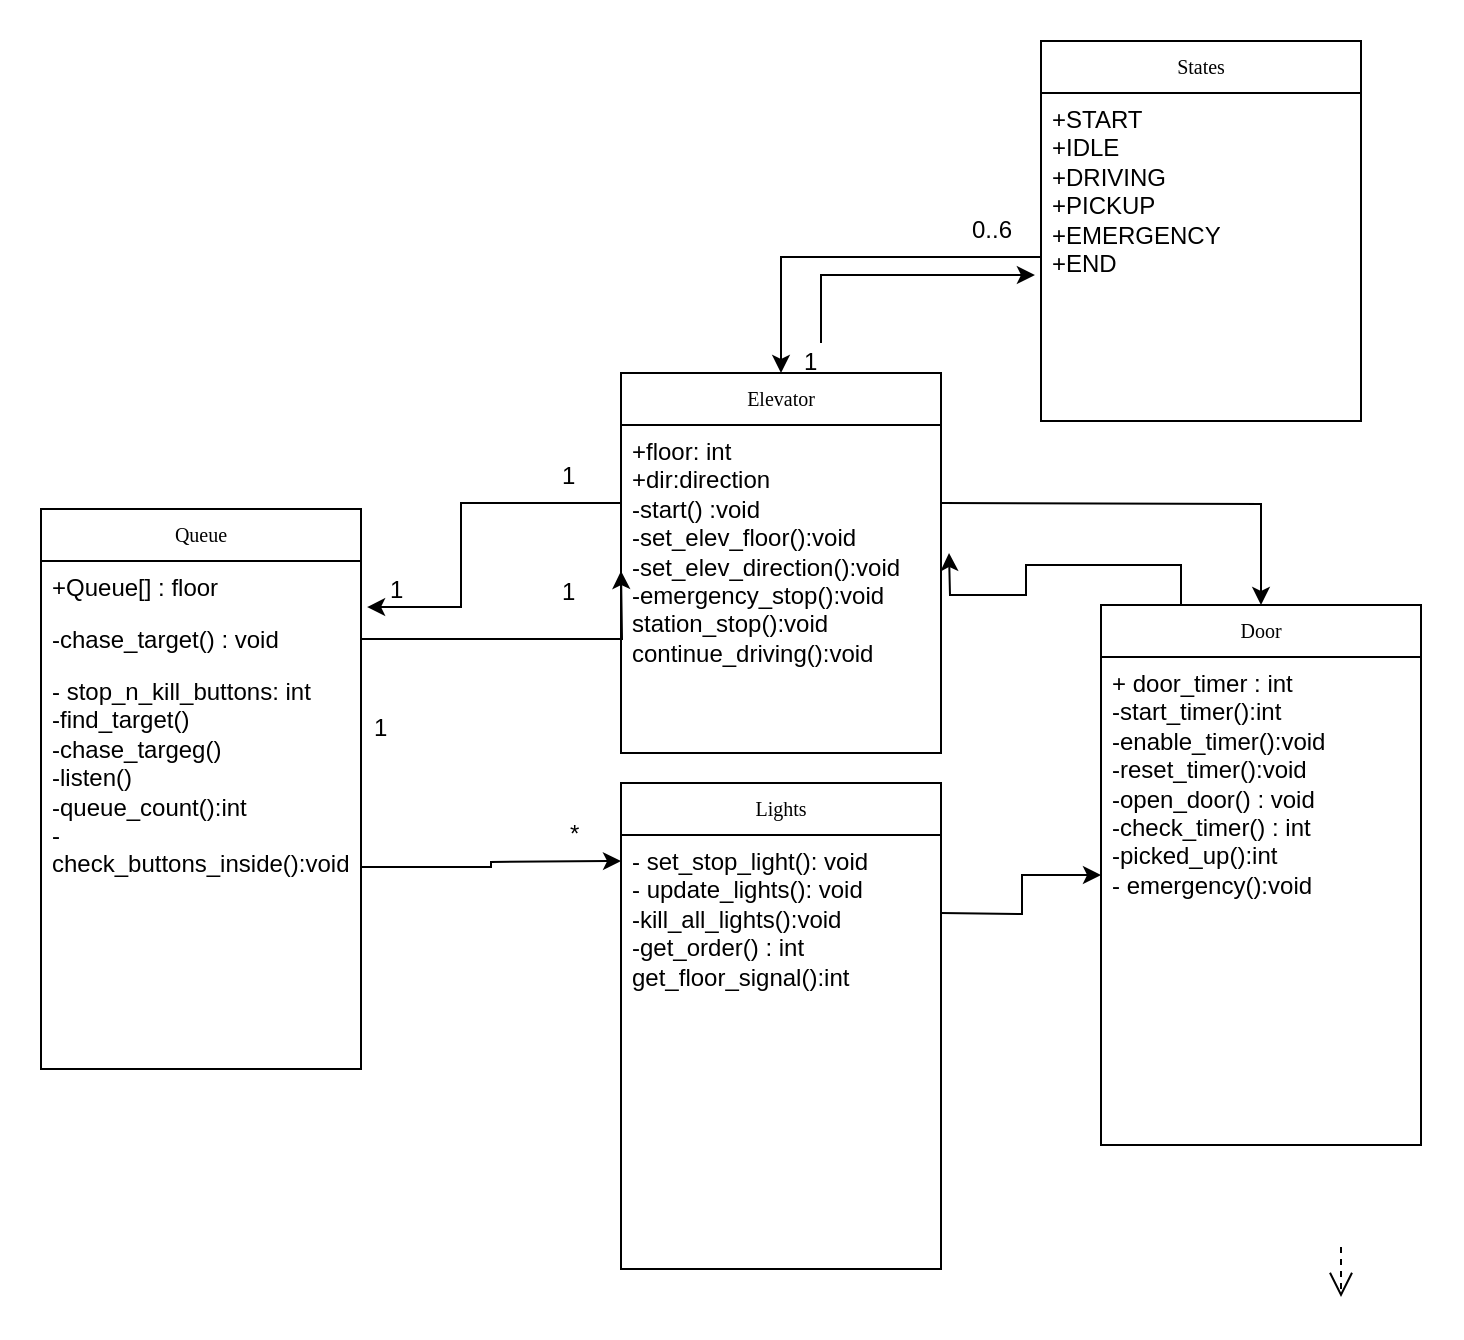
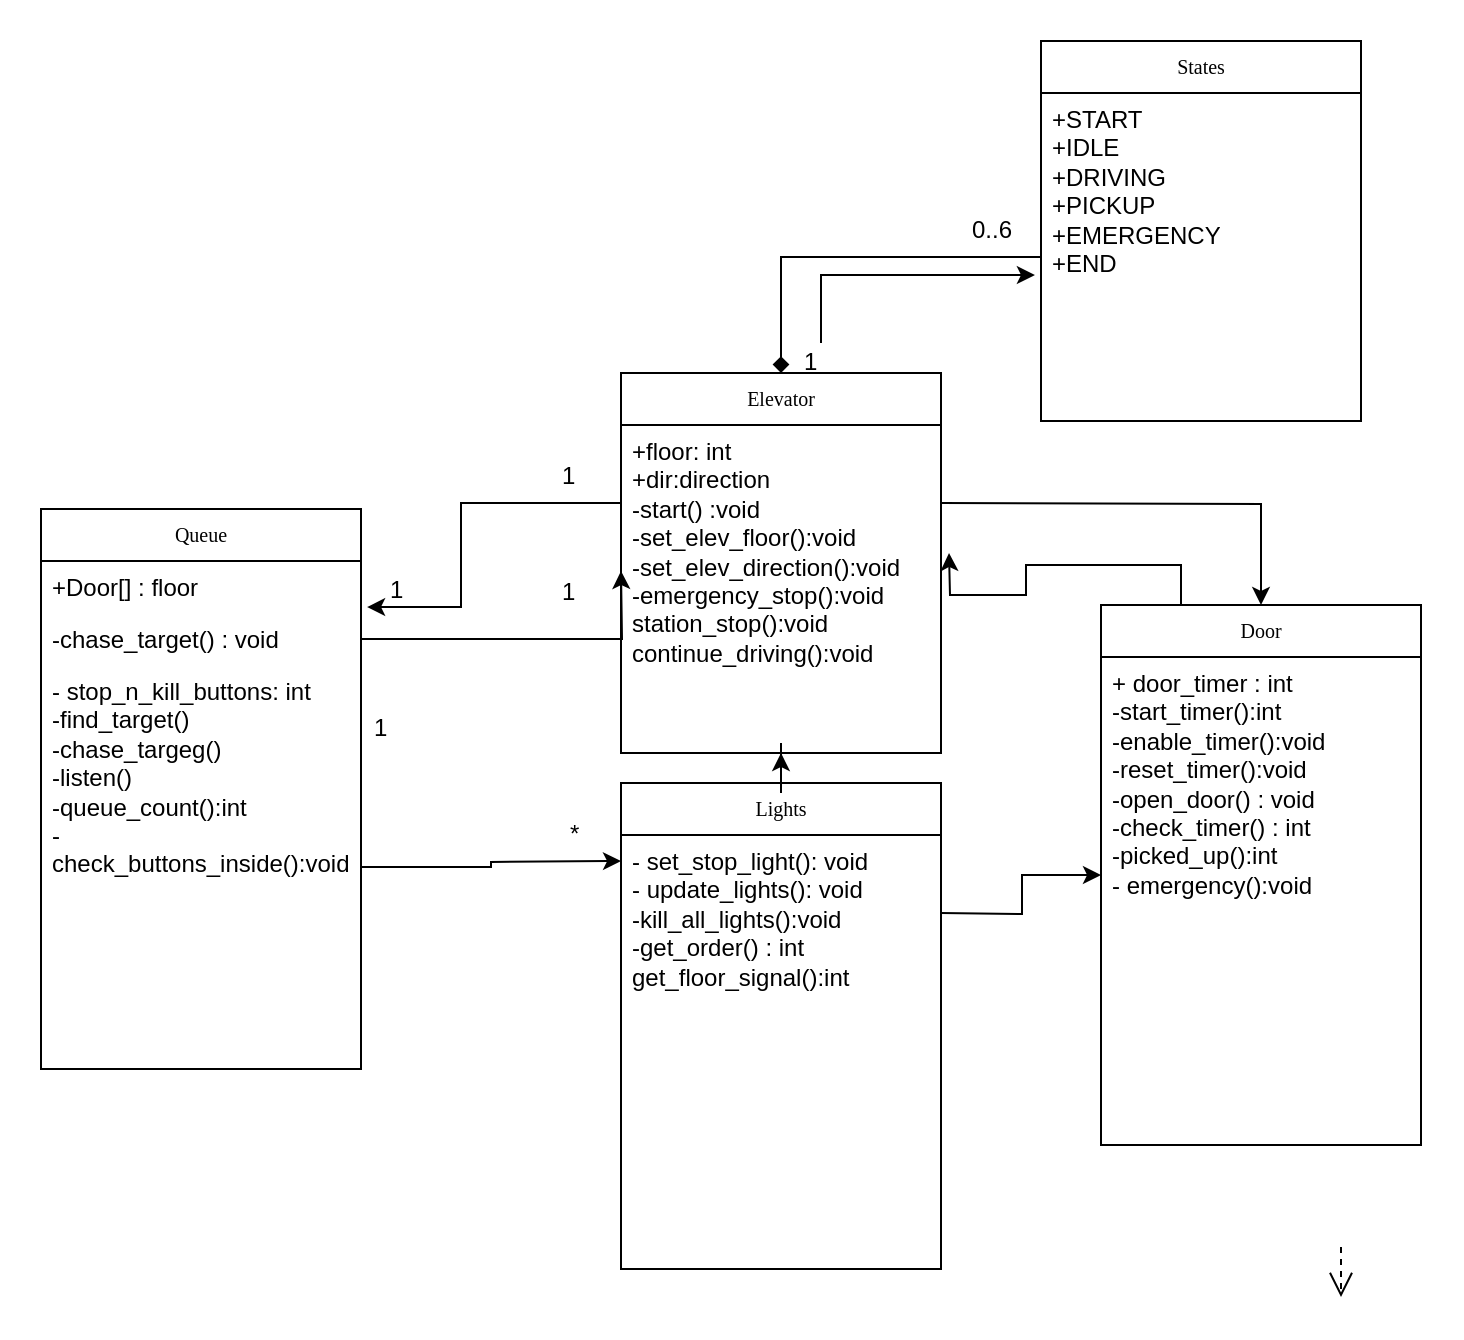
(781, 358) -> (781, 357)
(148, 589) -> (141, 589)
none -> (781, 763)
